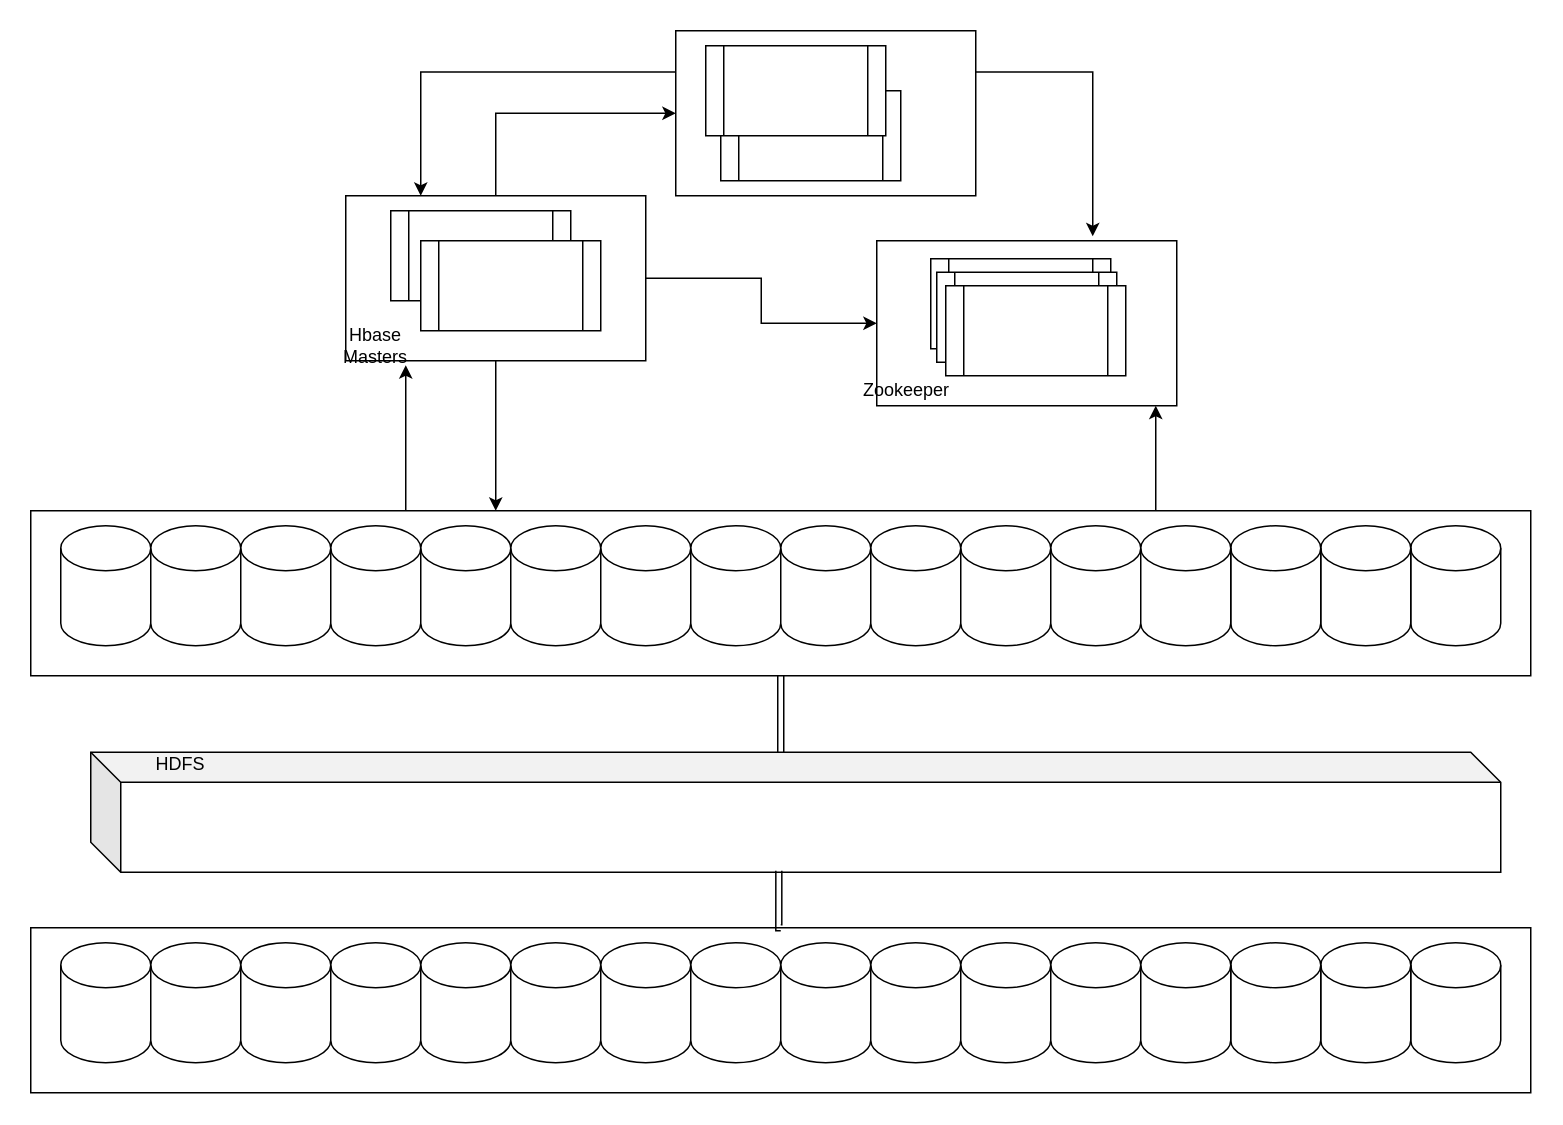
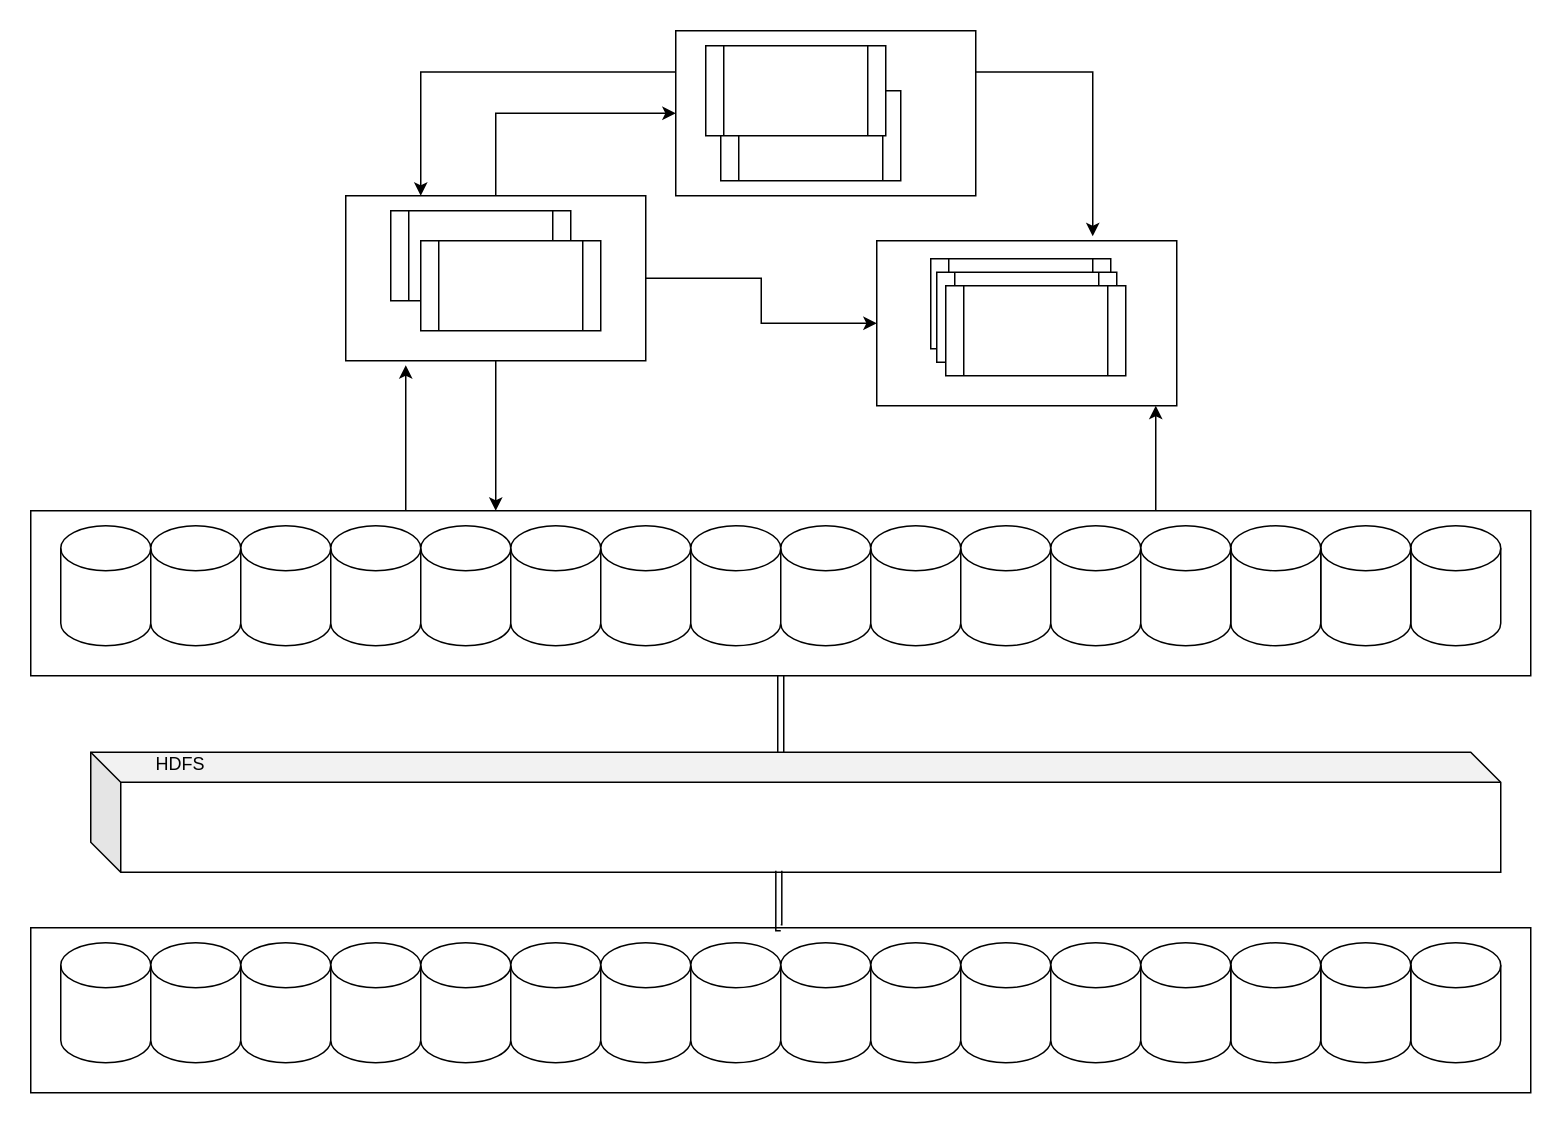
(376, 346) -> none
(907, 391) -> none
